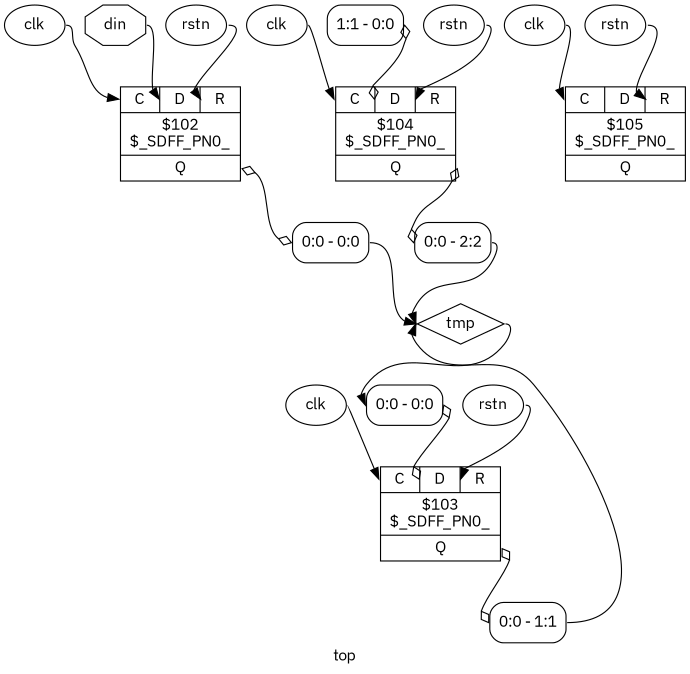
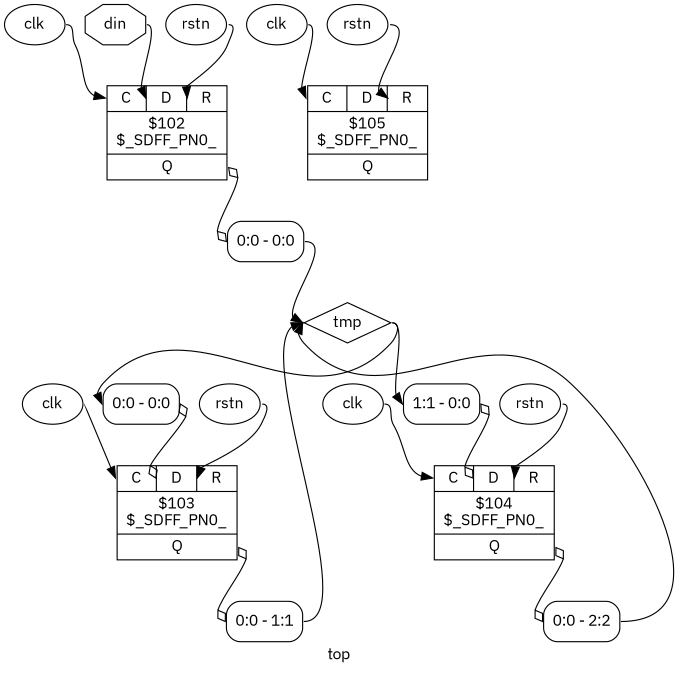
none -> (398, 357)
